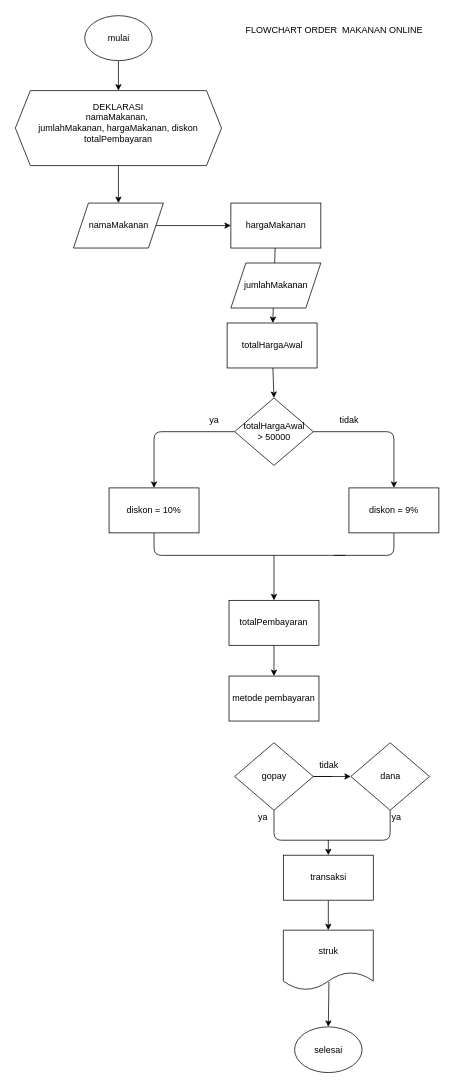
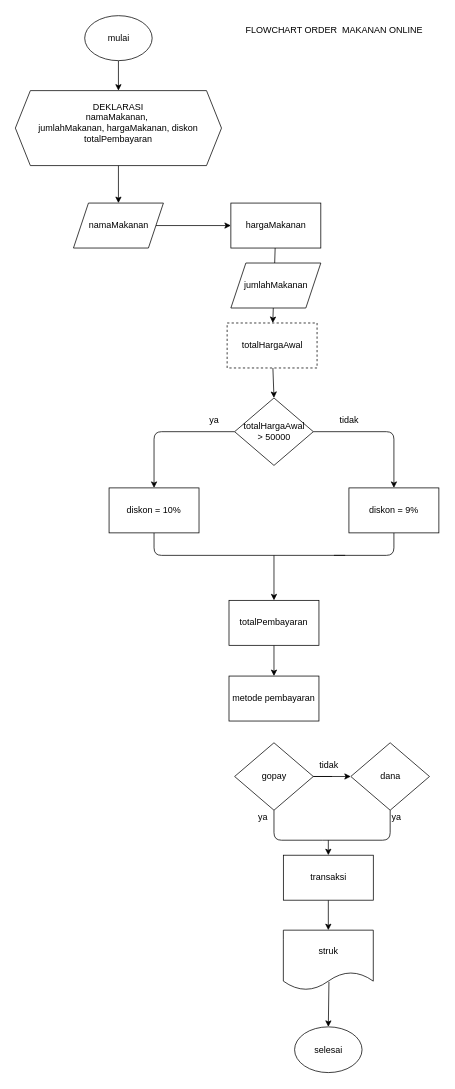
(272, 345) -> (272, 345)
